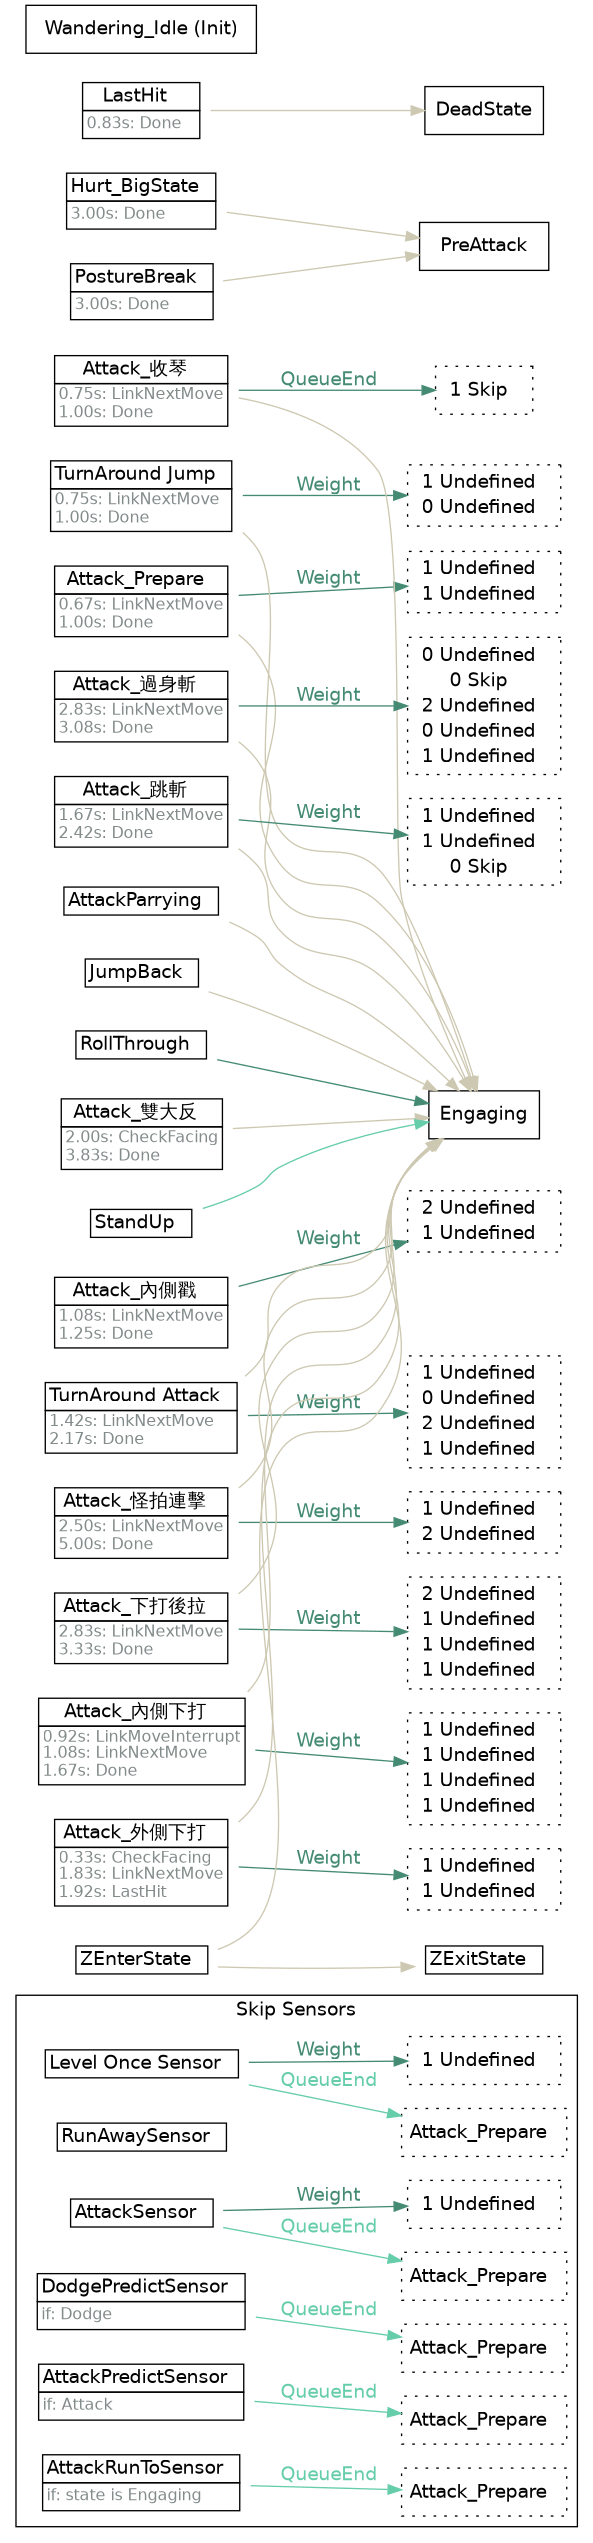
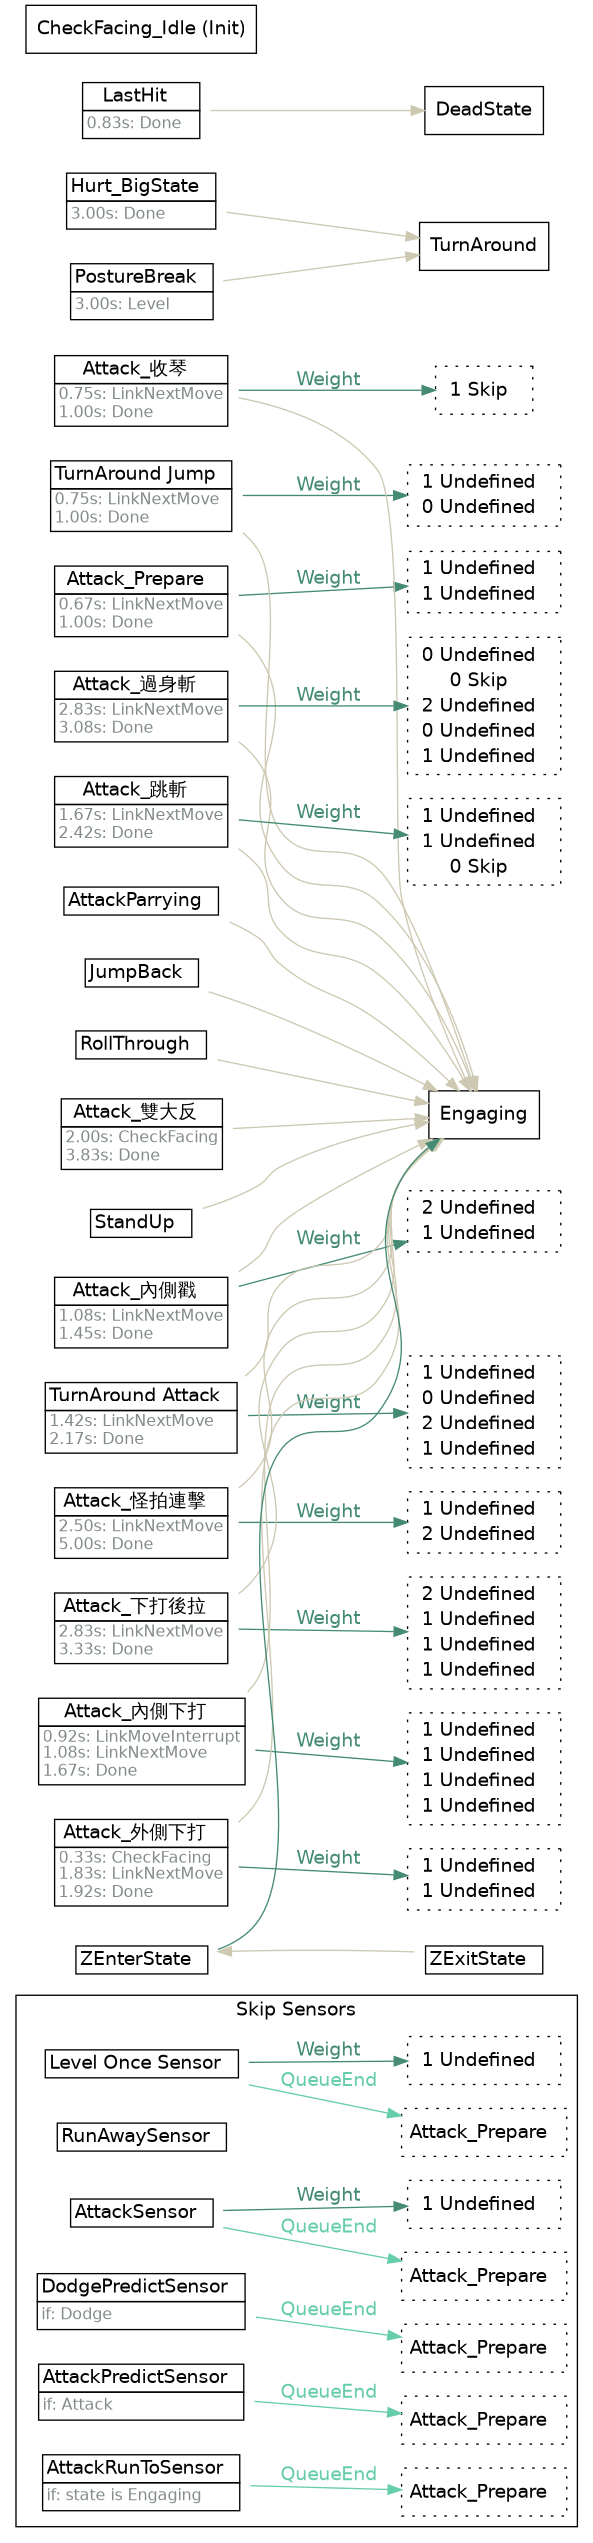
(141, 29) -> (141, 29)
(484, 246) -> (484, 246)
(123, 304) -> (123, 304)
(329, 380) -> (329, 380)
(316, 1080) -> (316, 1080)
(304, 1156) -> (304, 1156)
none -> (320, 1197)
(107, 1334) -> (107, 1334)
(282, 1449) -> (282, 1449)
(113, 1892) -> (107, 1892)
(310, 1968) -> (323, 1950)
